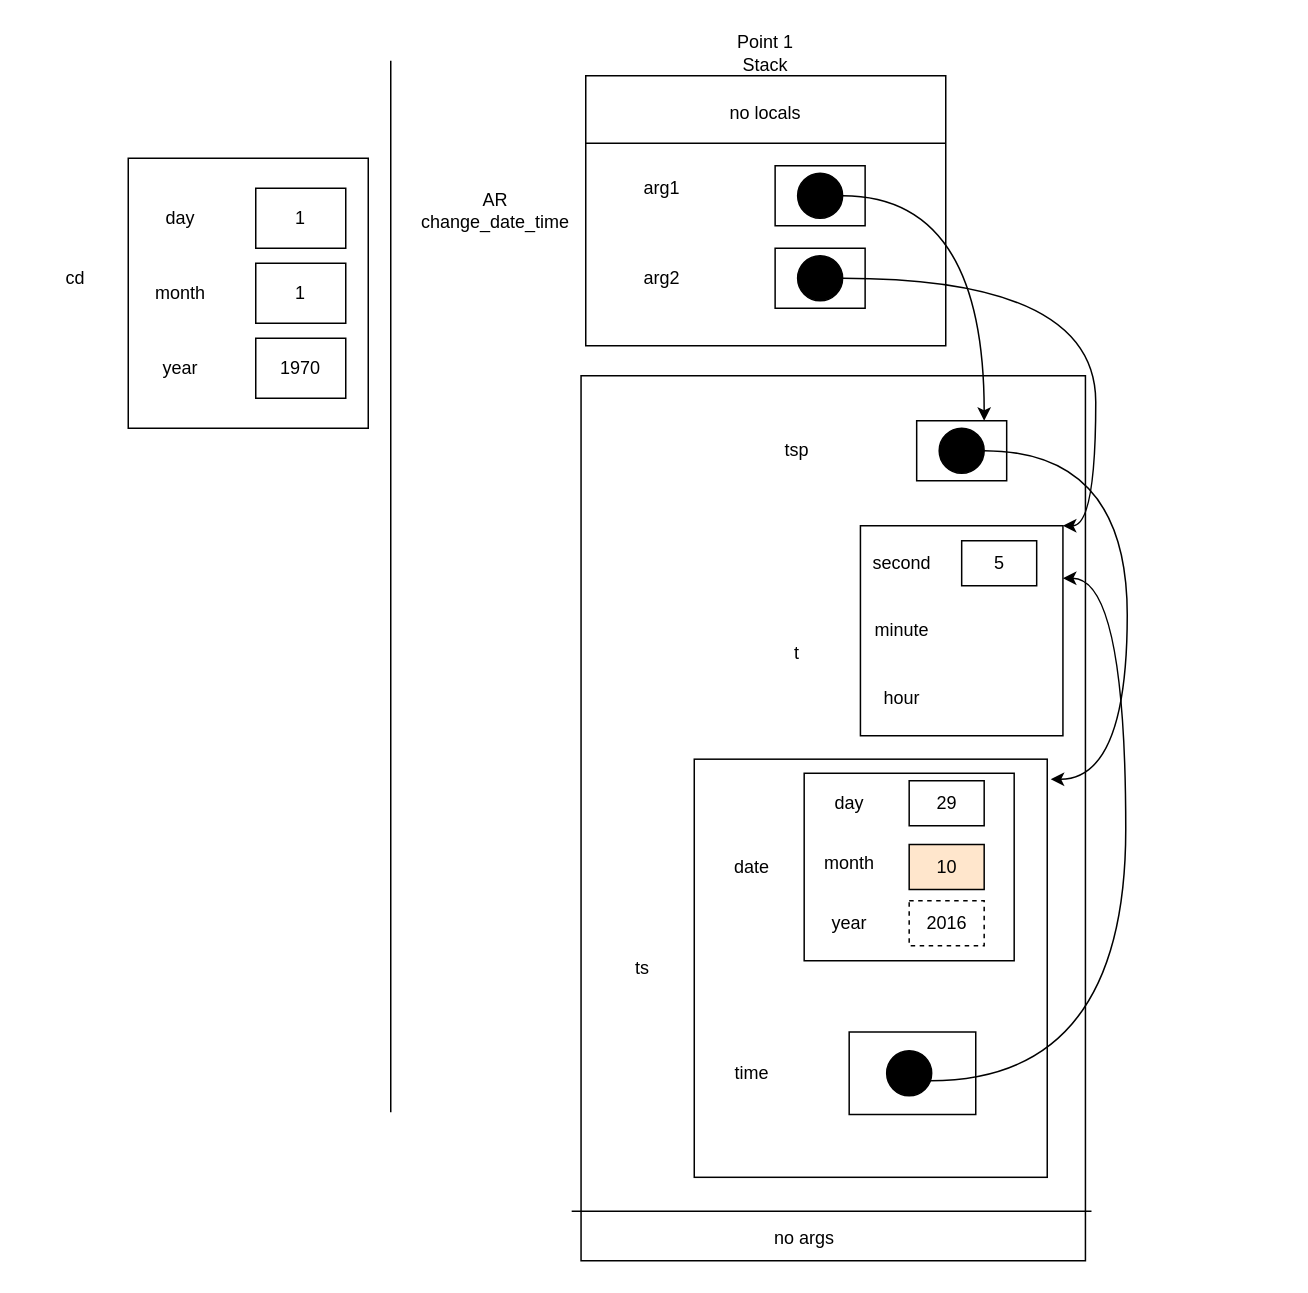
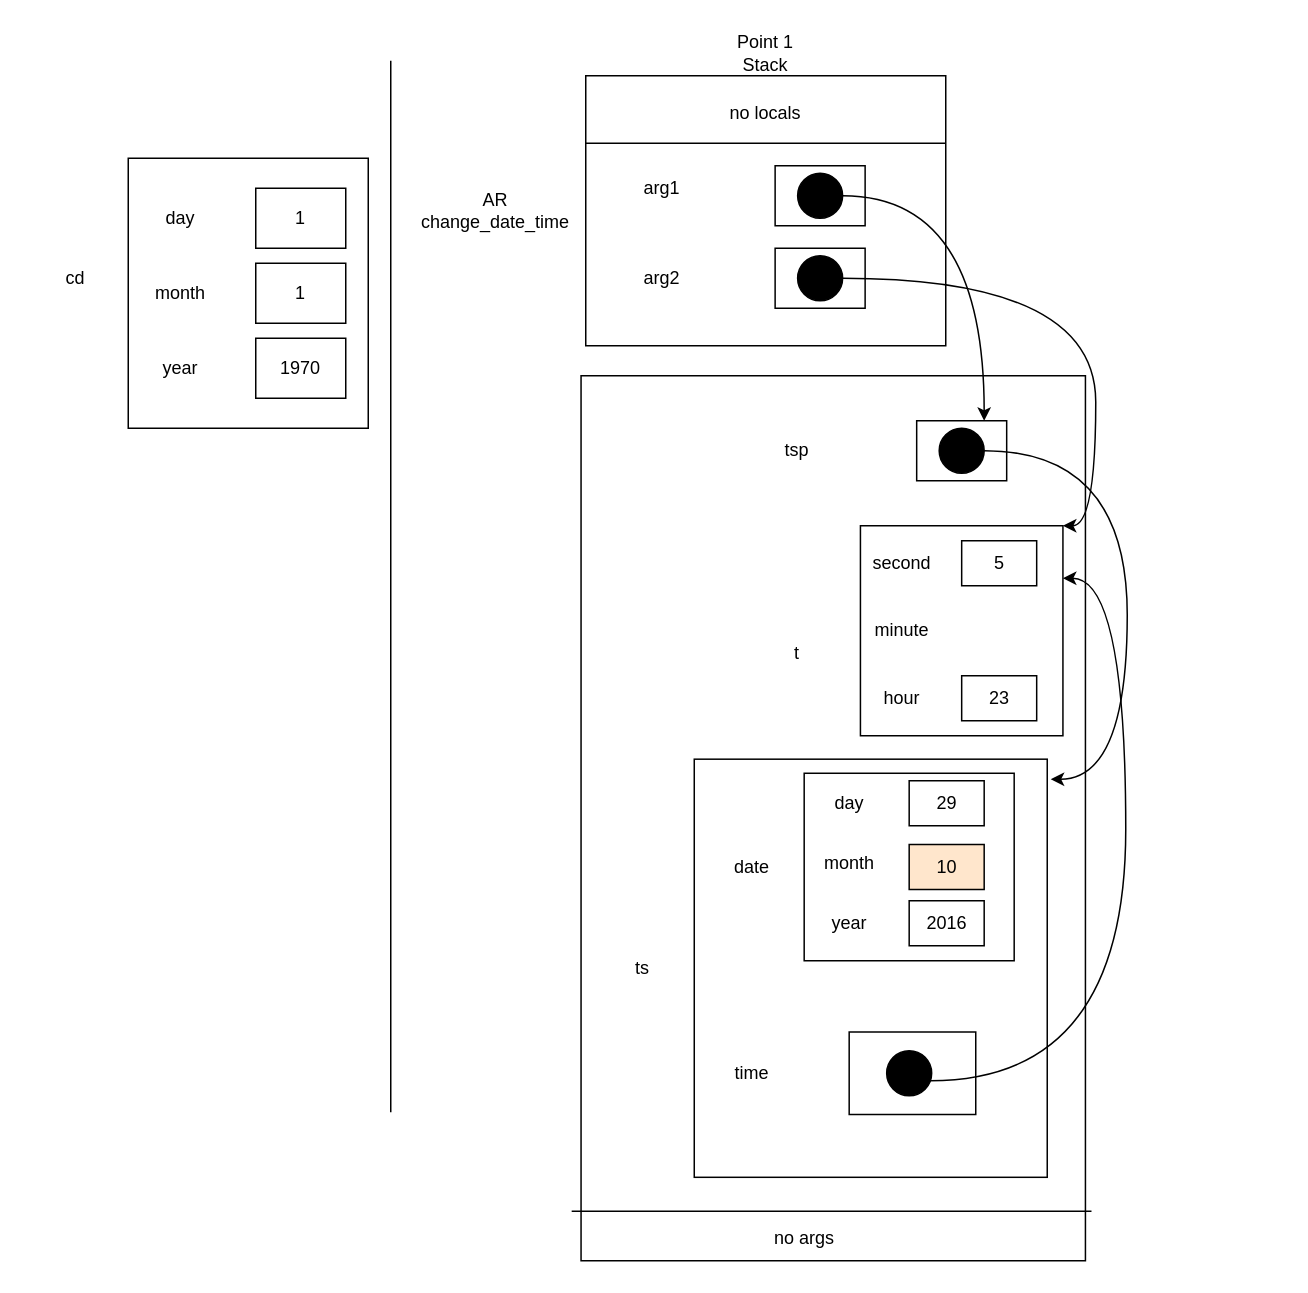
none -> (999, 698)
(947, 923) -> (947, 923)
